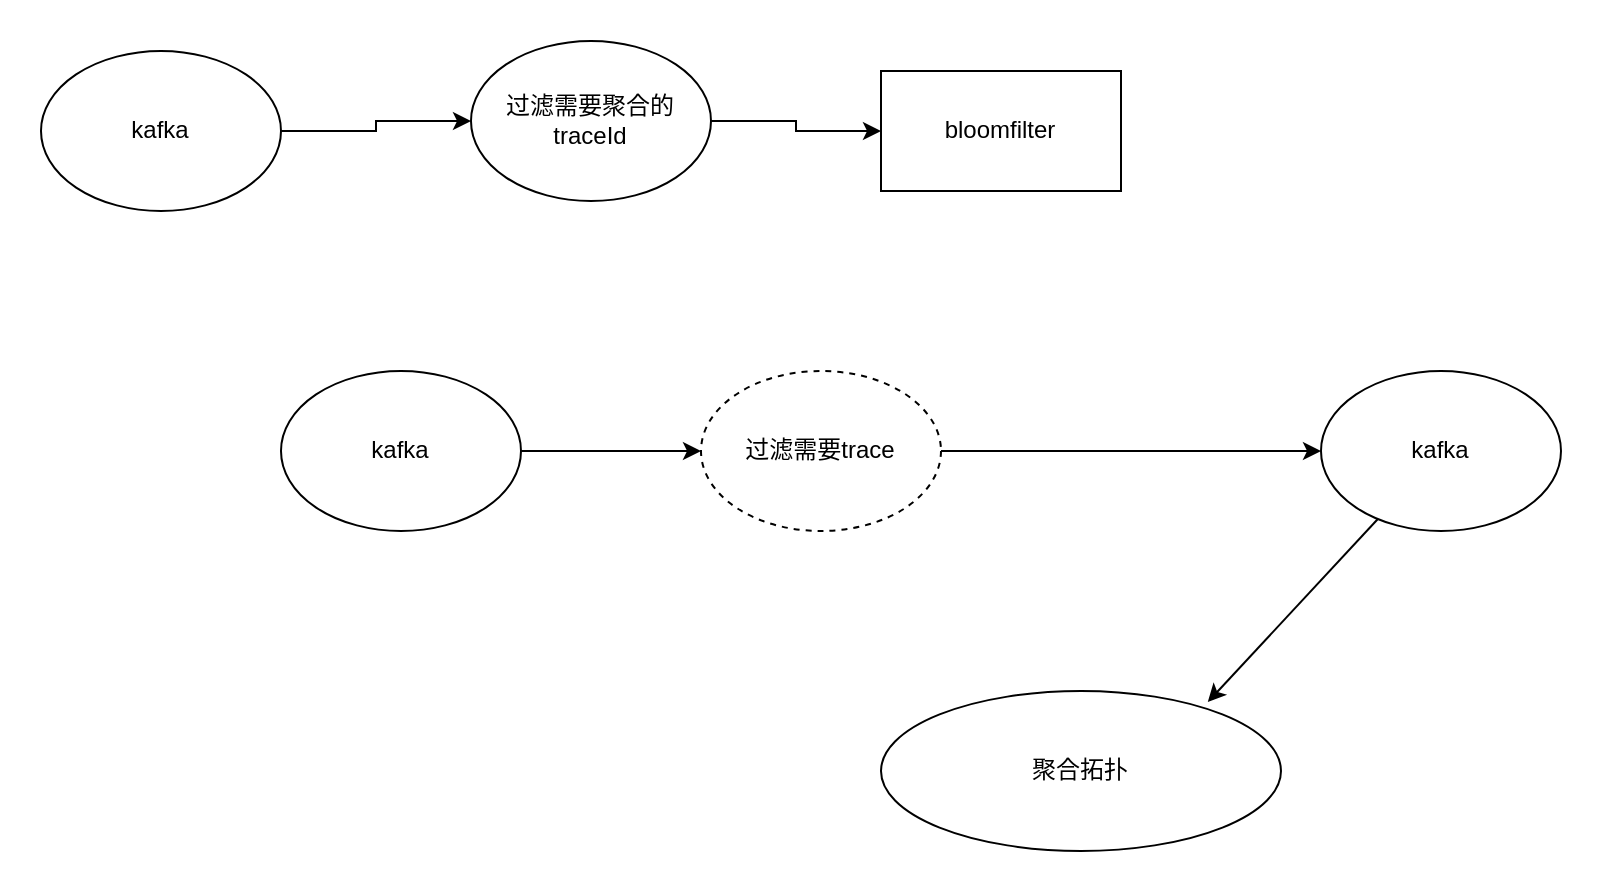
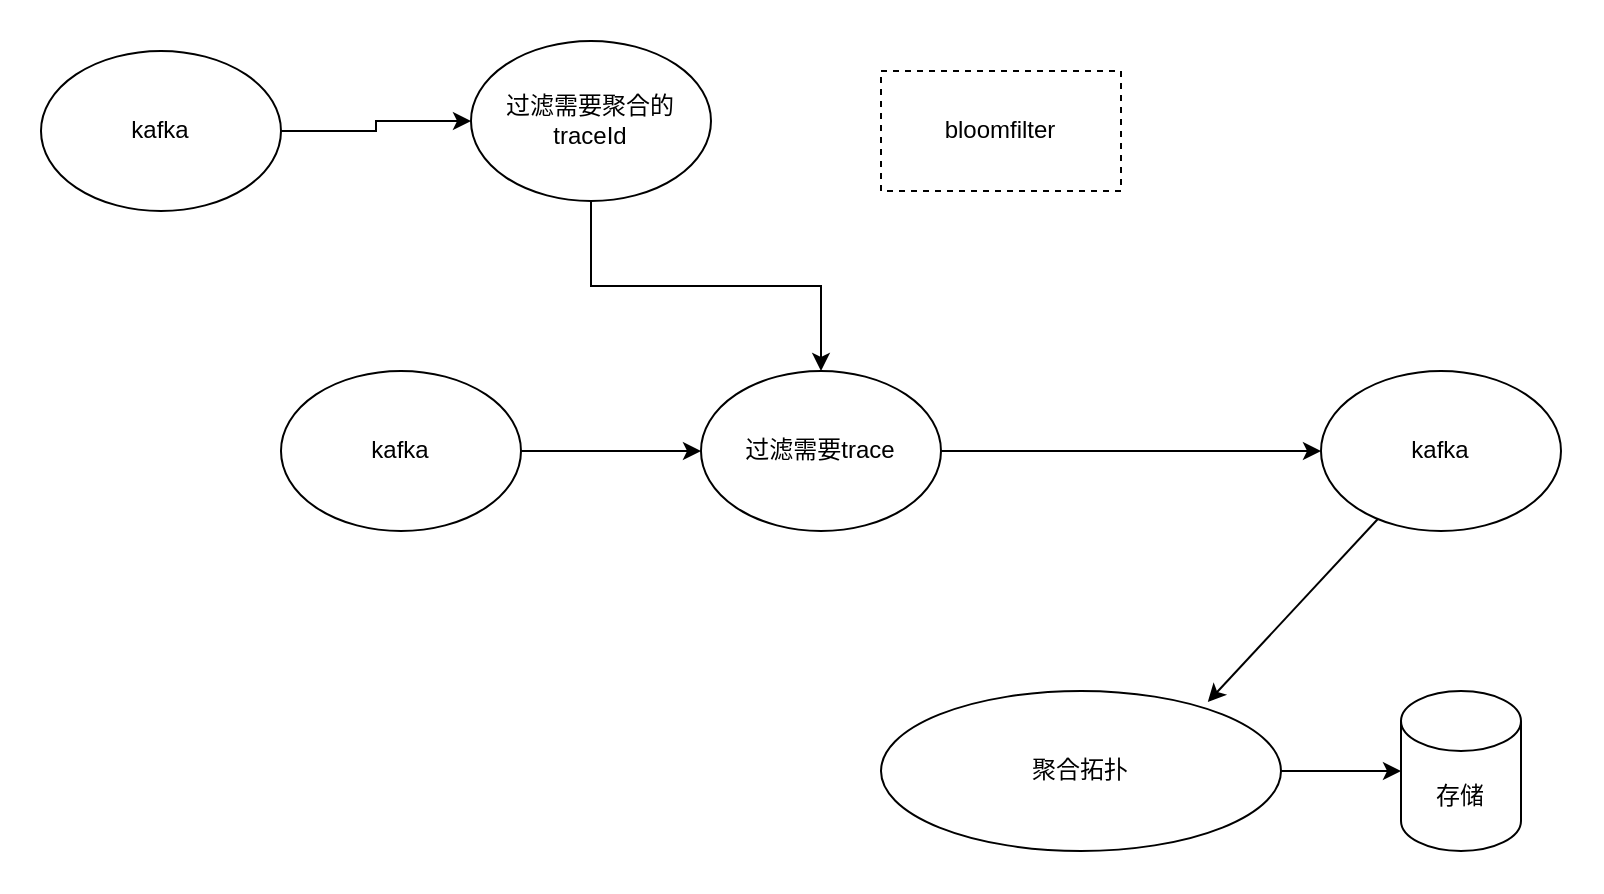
(794, 121) -> (699, 286)
(1001, 131) -> (1001, 131)
(821, 451) -> (821, 451)
none -> (1334, 771)
none -> (1461, 771)
